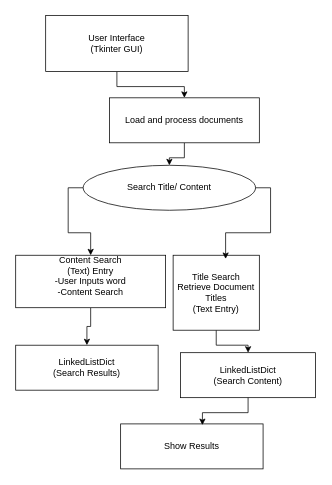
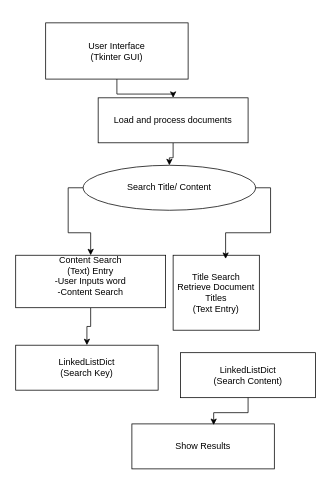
(117, 44) -> (117, 51)
(184, 120) -> (173, 120)
(225, 345) -> none
(87, 368) -> (87, 368)
(192, 447) -> (203, 447)
